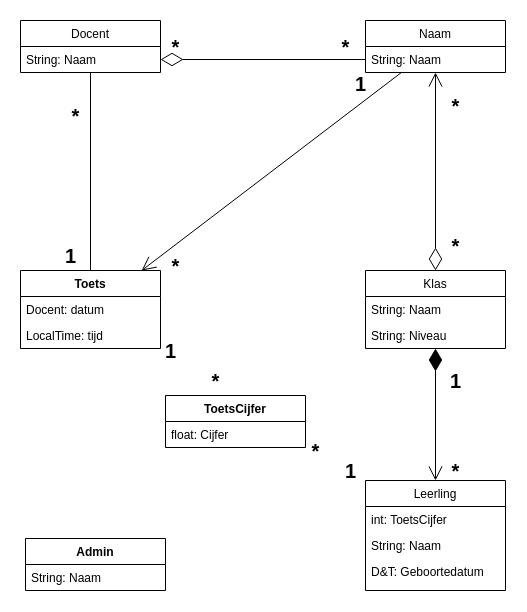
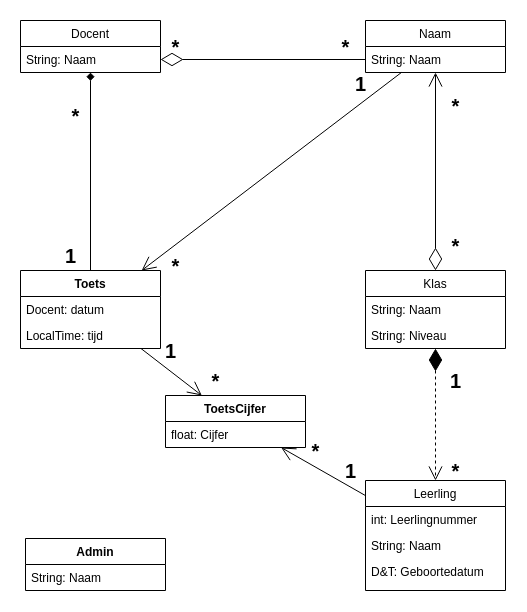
(91, 77) -> (91, 81)
none -> (170, 371)
(436, 425) -> (436, 425)
none -> (323, 472)
(419, 520) -> (427, 520)
